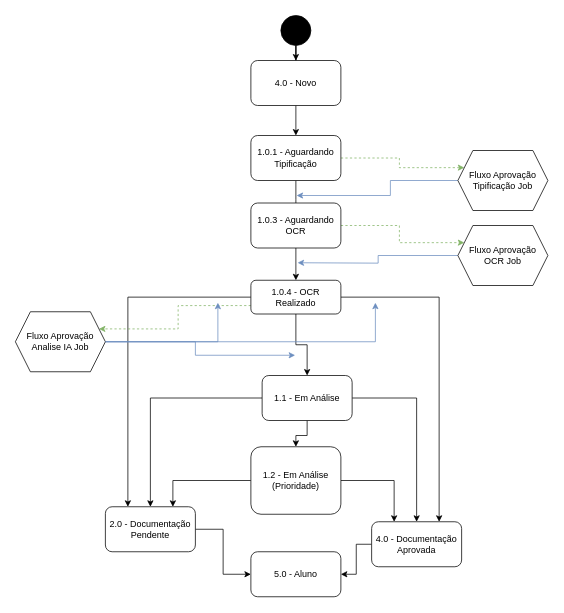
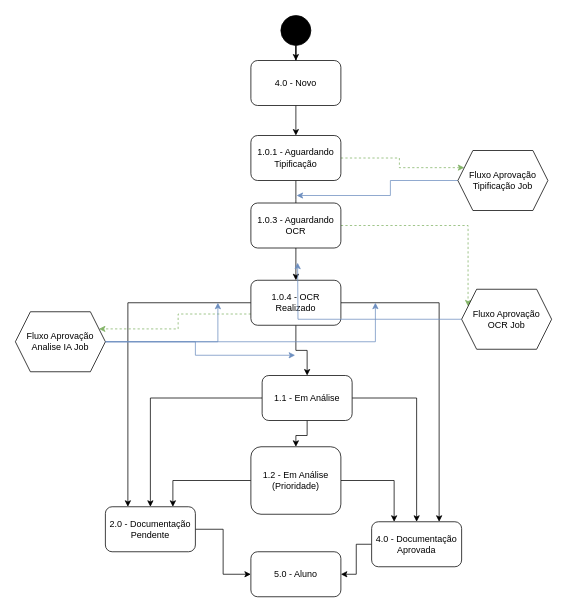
(503, 255) -> (507, 319)
(296, 297) -> (296, 303)
